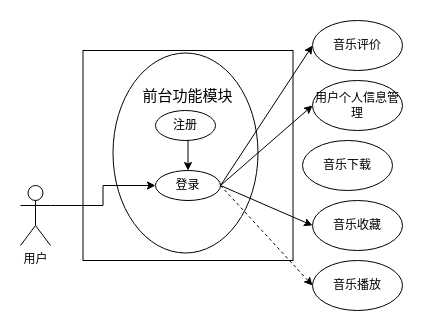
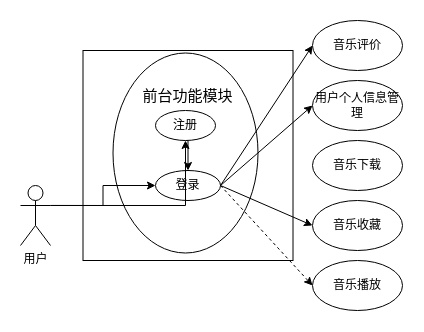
(348, 166) -> (358, 166)
none -> (175, 205)
